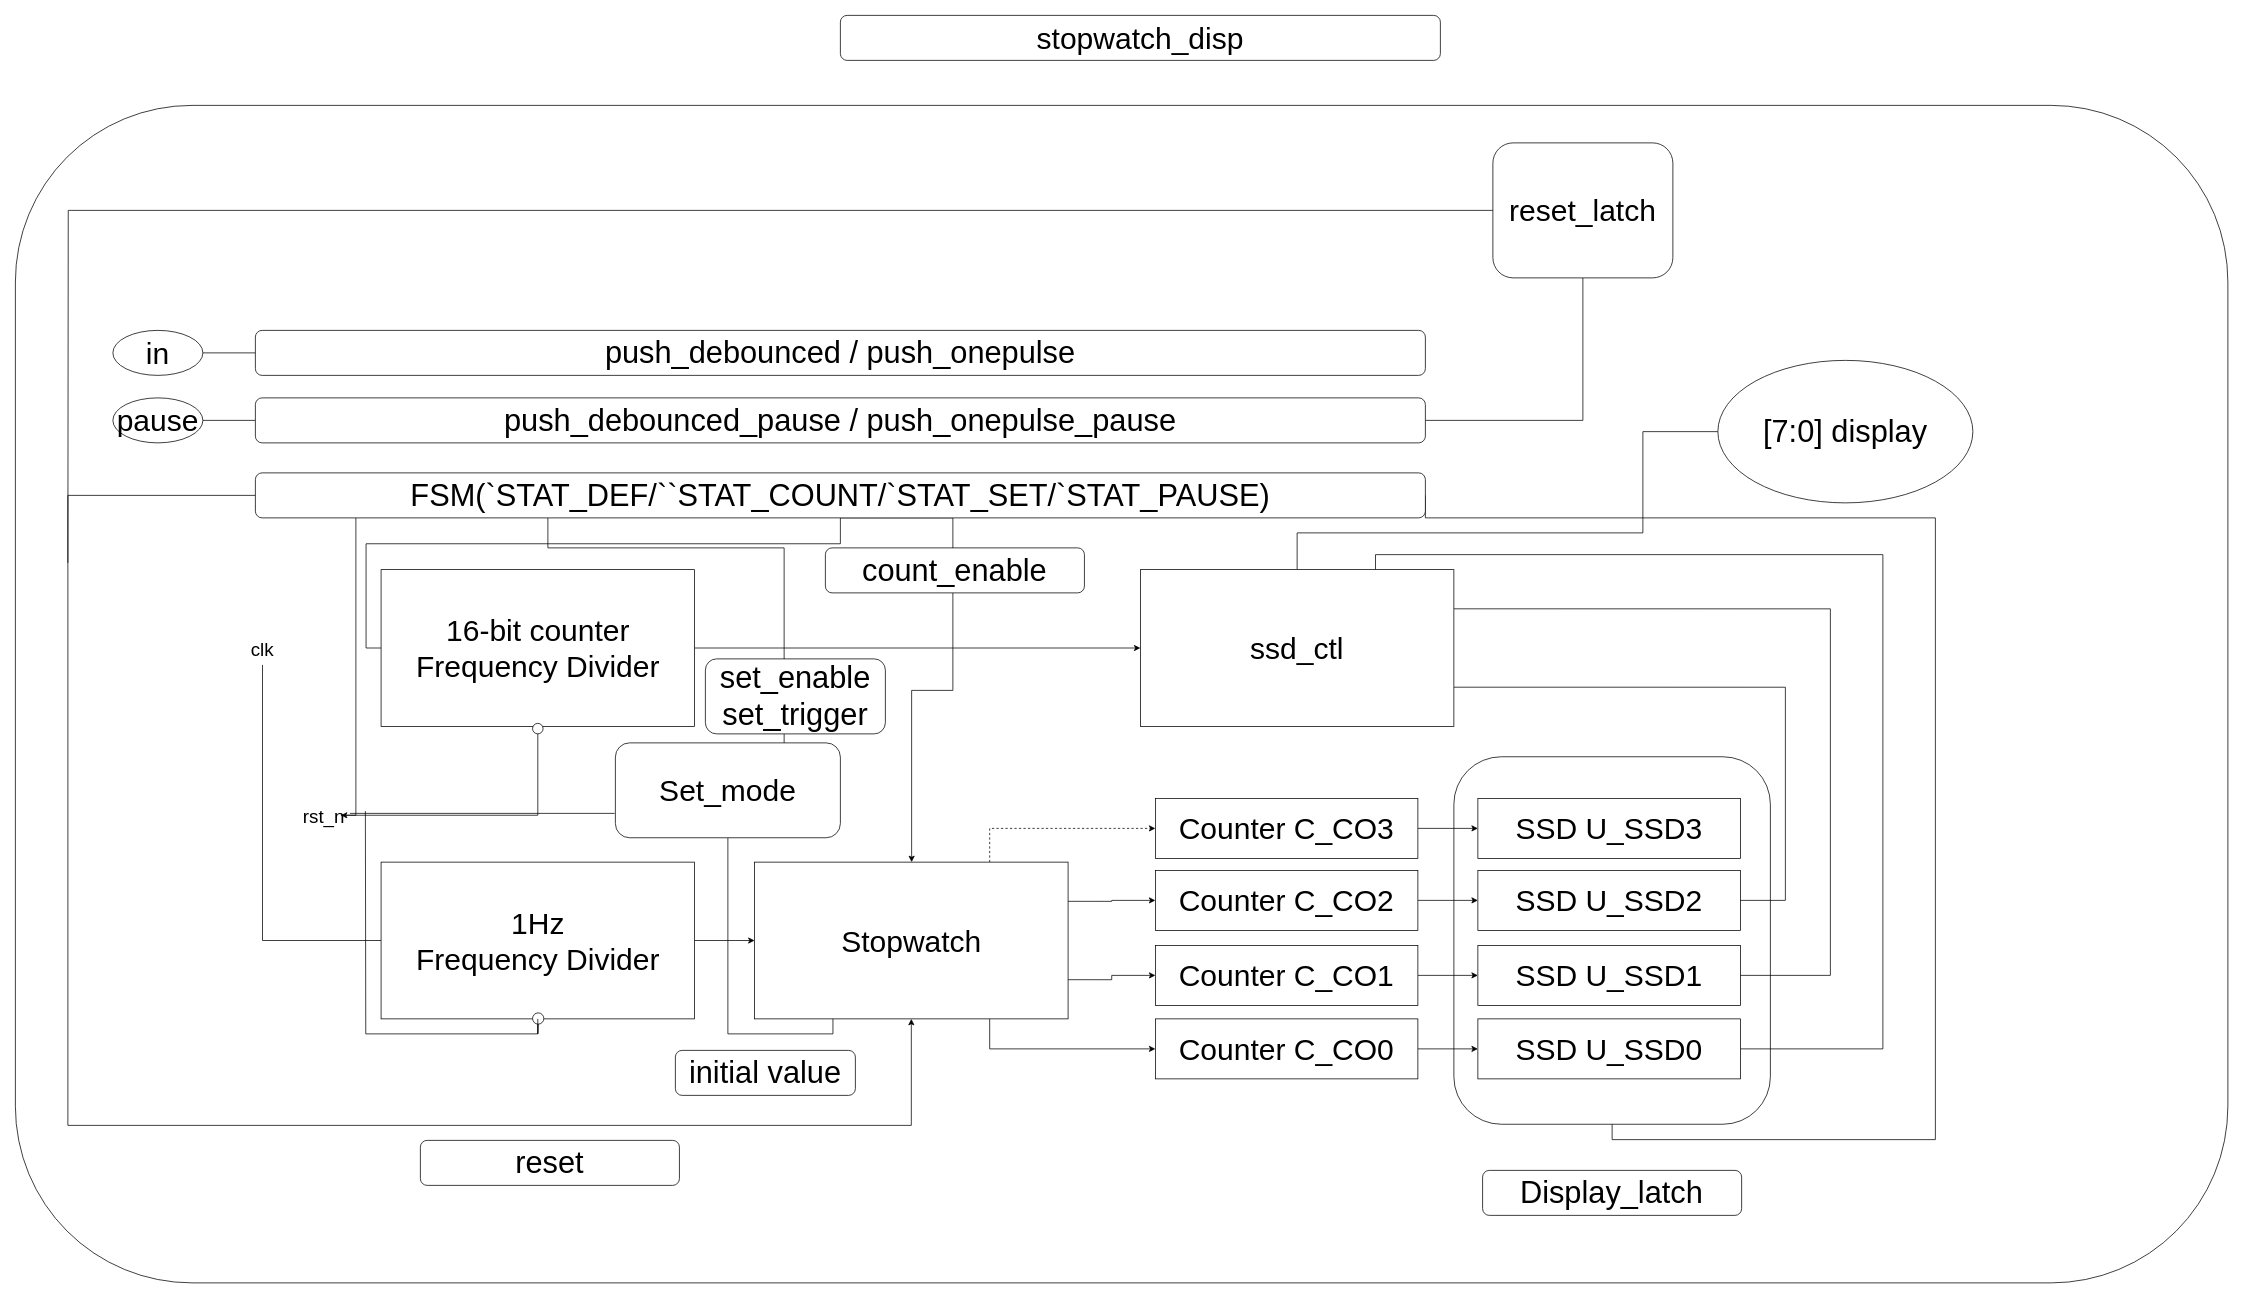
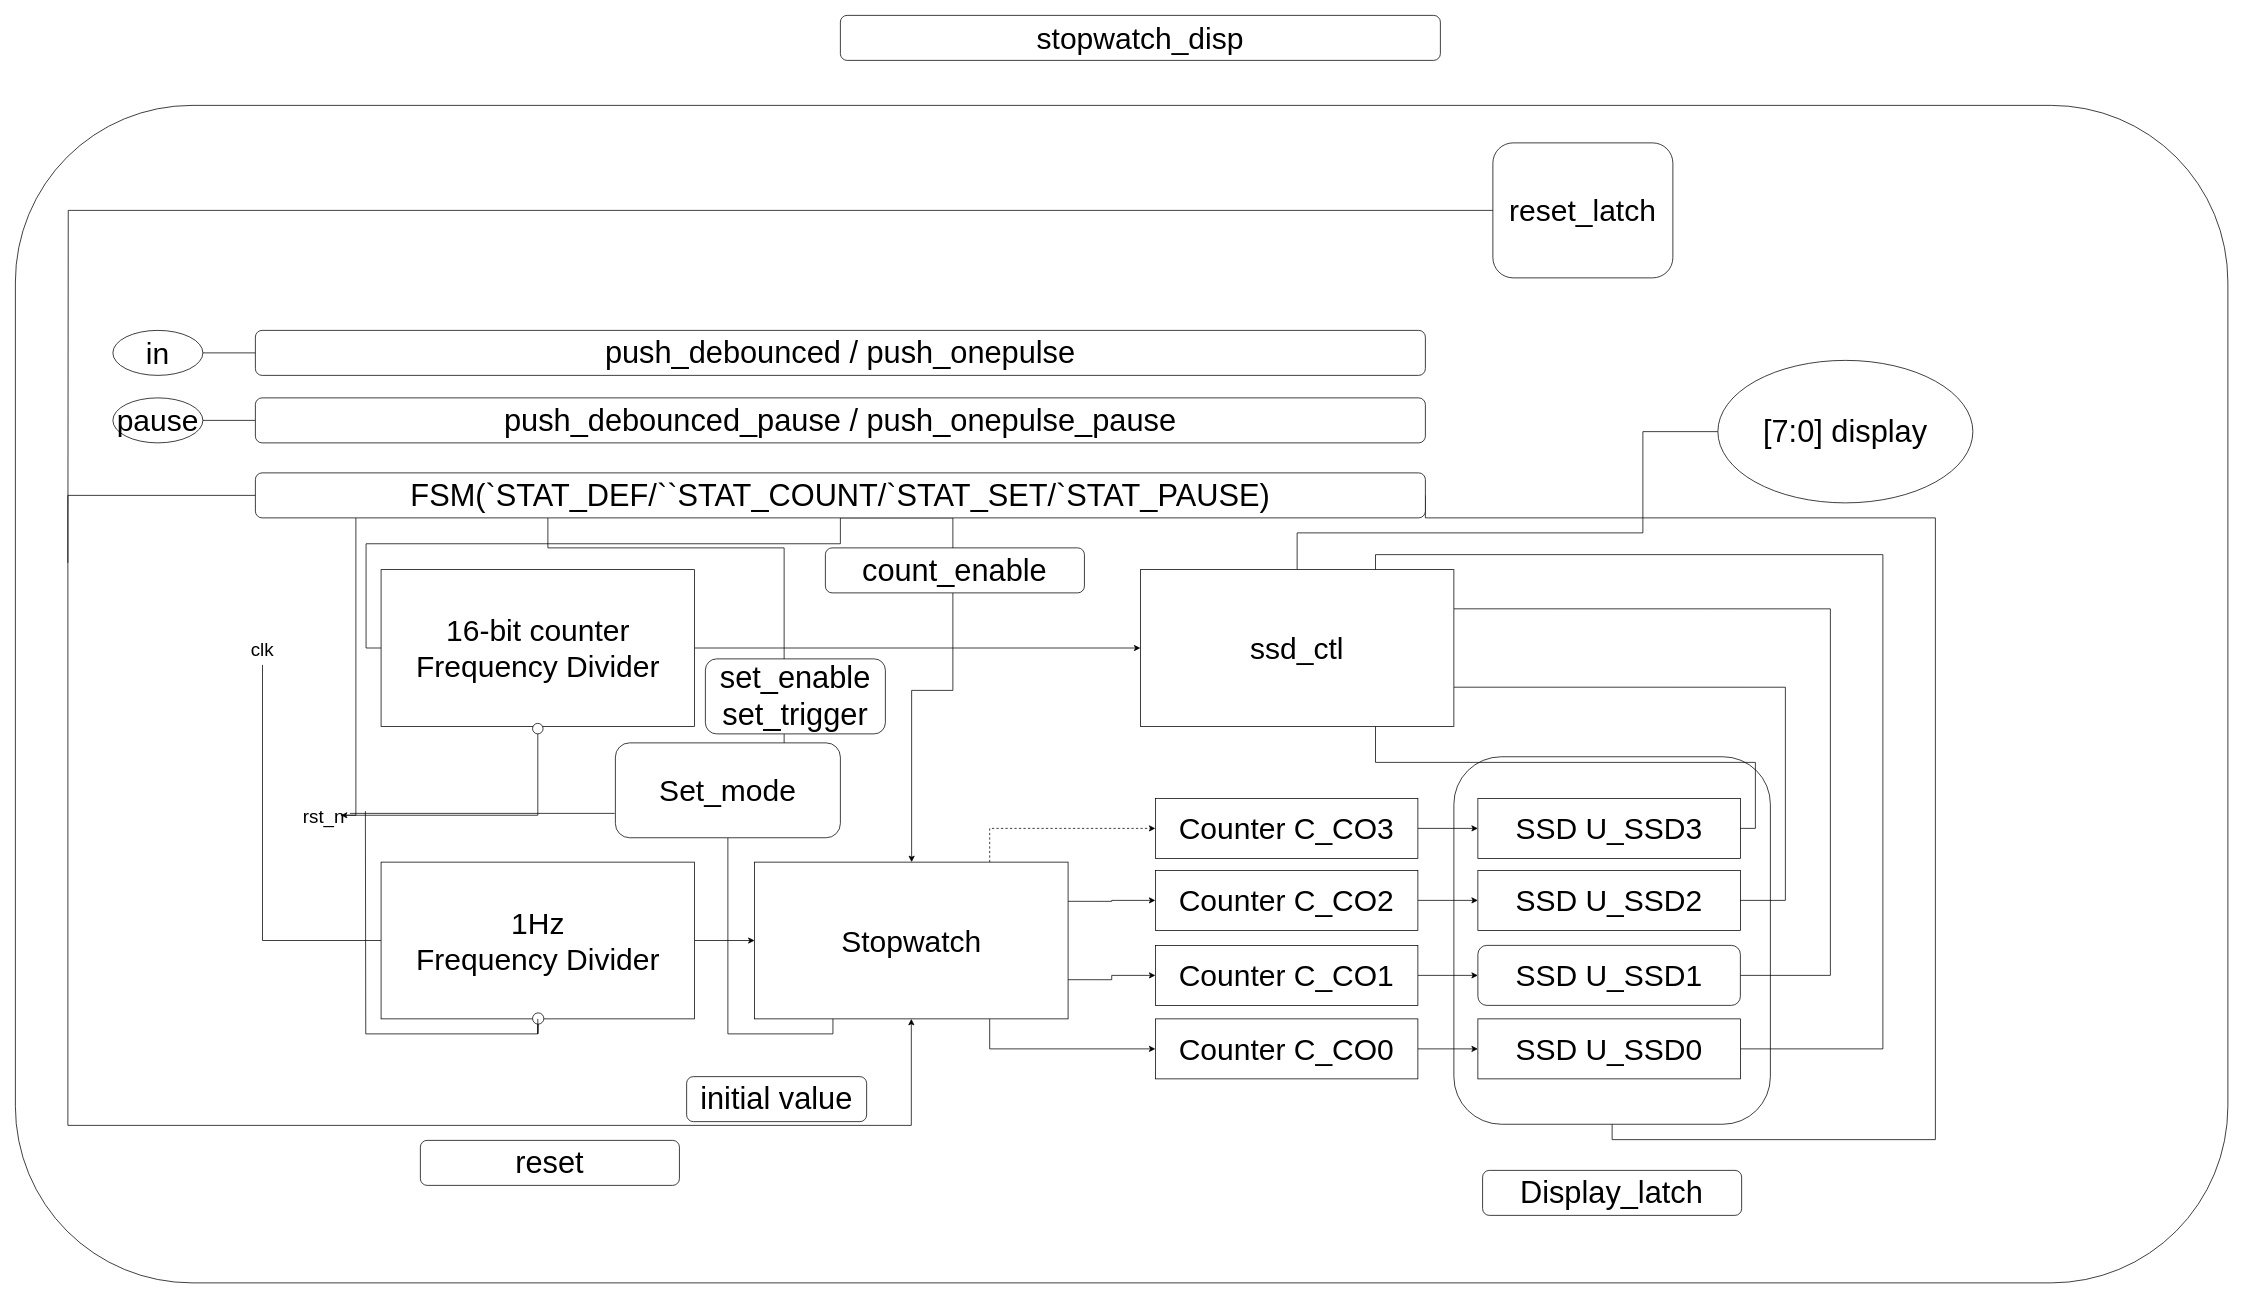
(1575, 420) -> none
none -> (1588, 762)
(1609, 975) -> (1609, 975)
(765, 1073) -> (777, 1099)
